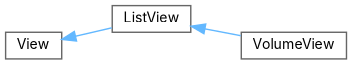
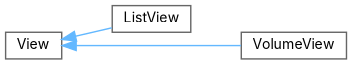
(223, 32) -> (159, 46)
